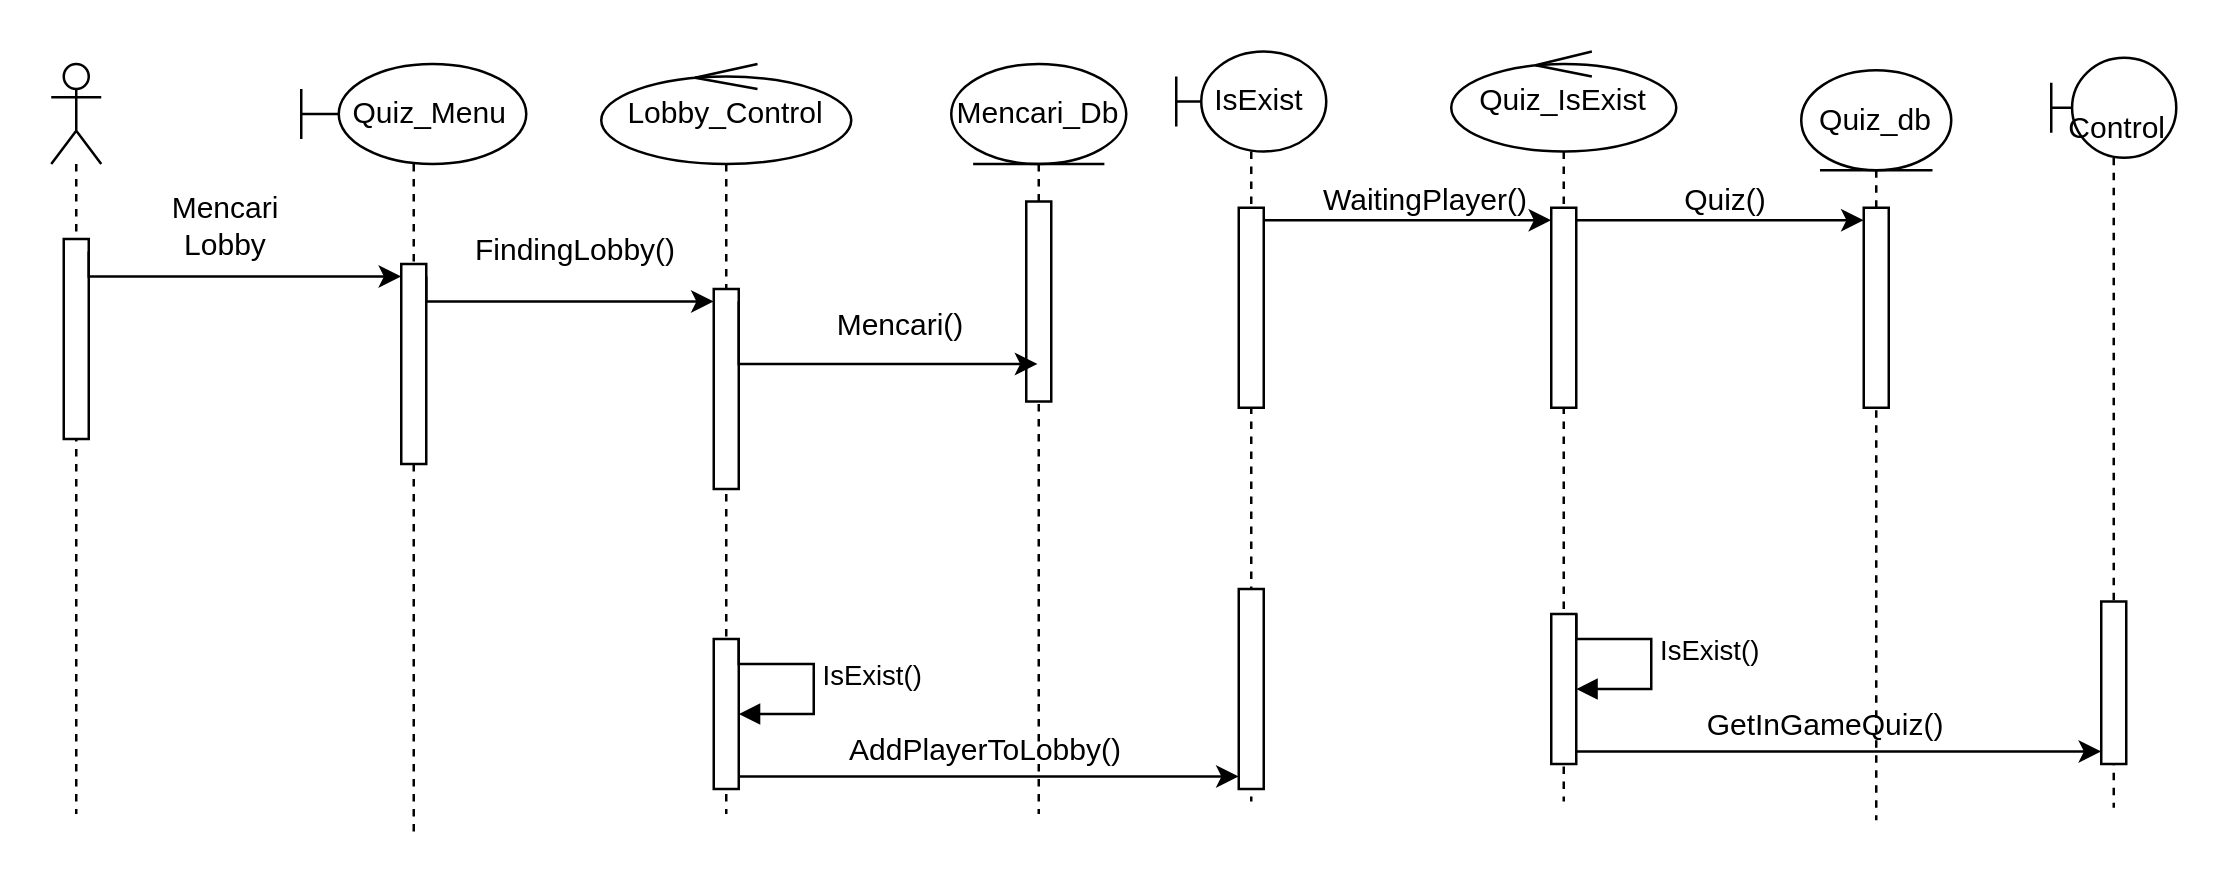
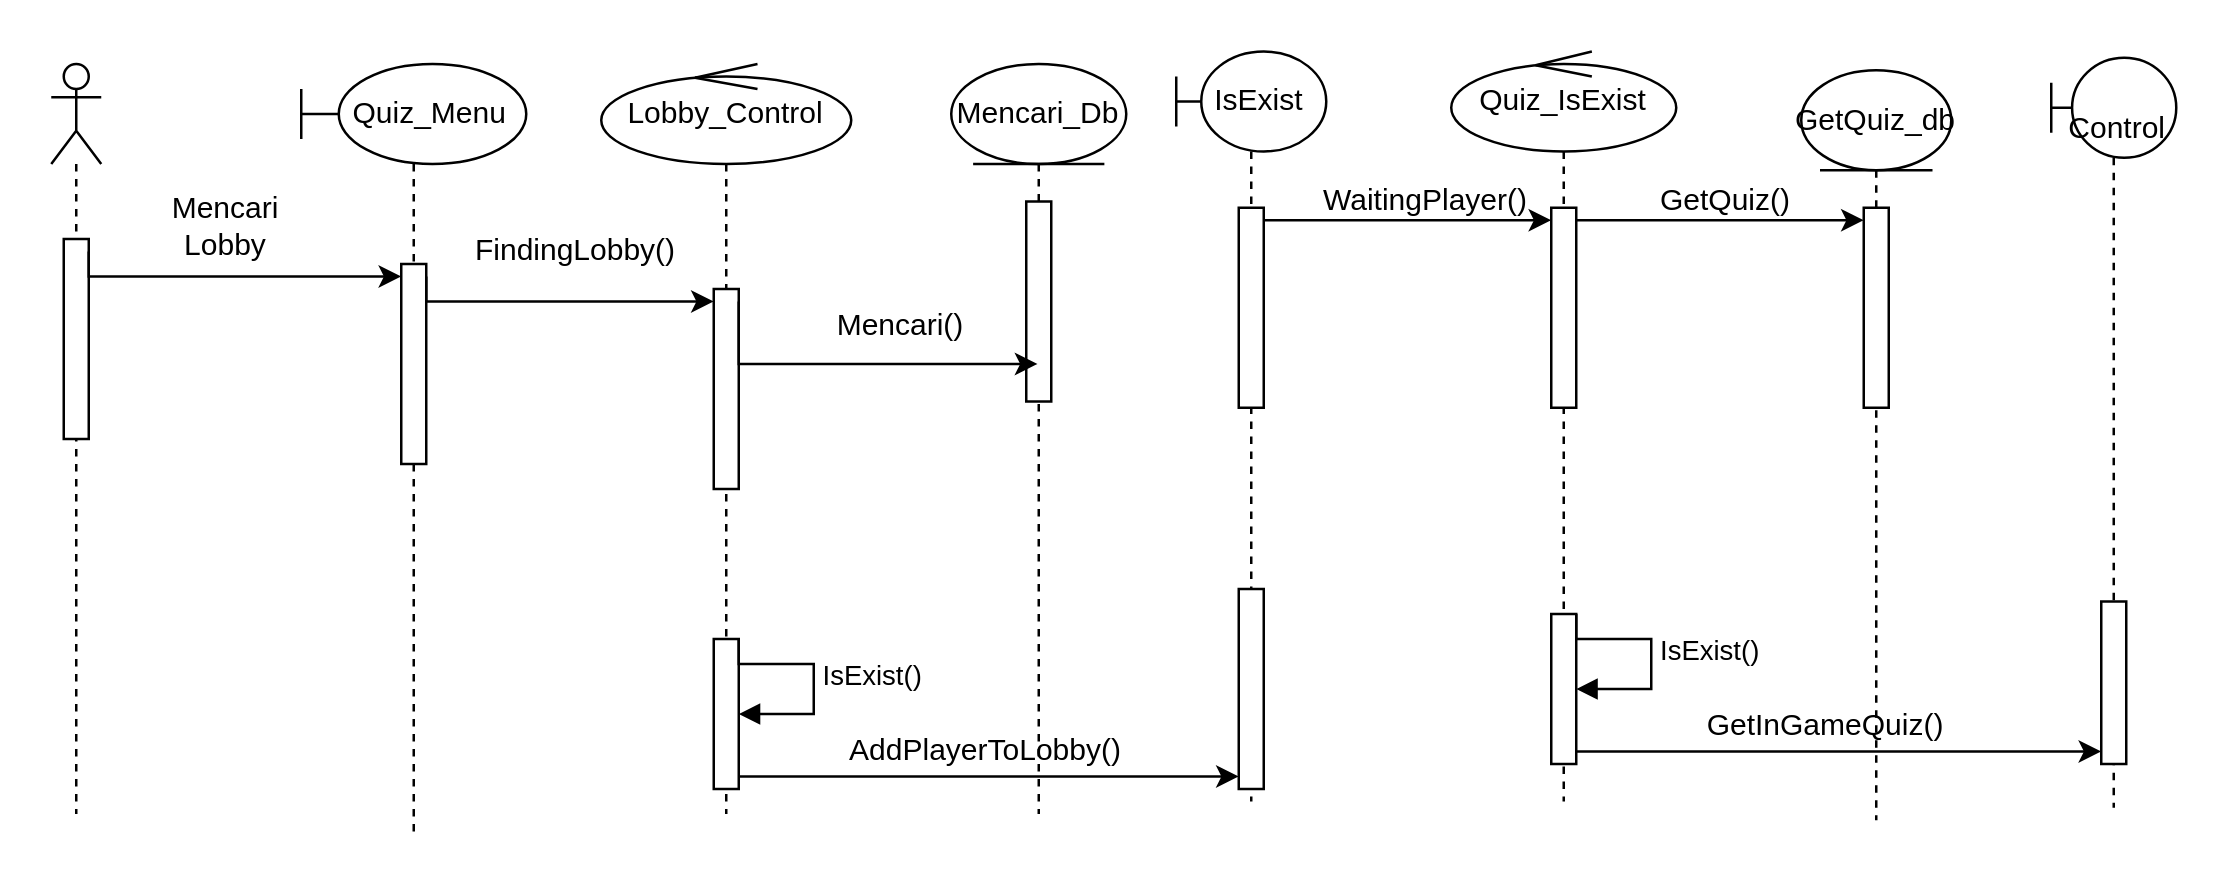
(1876, 121) -> (1876, 121)
(1726, 201) -> (1726, 201)
